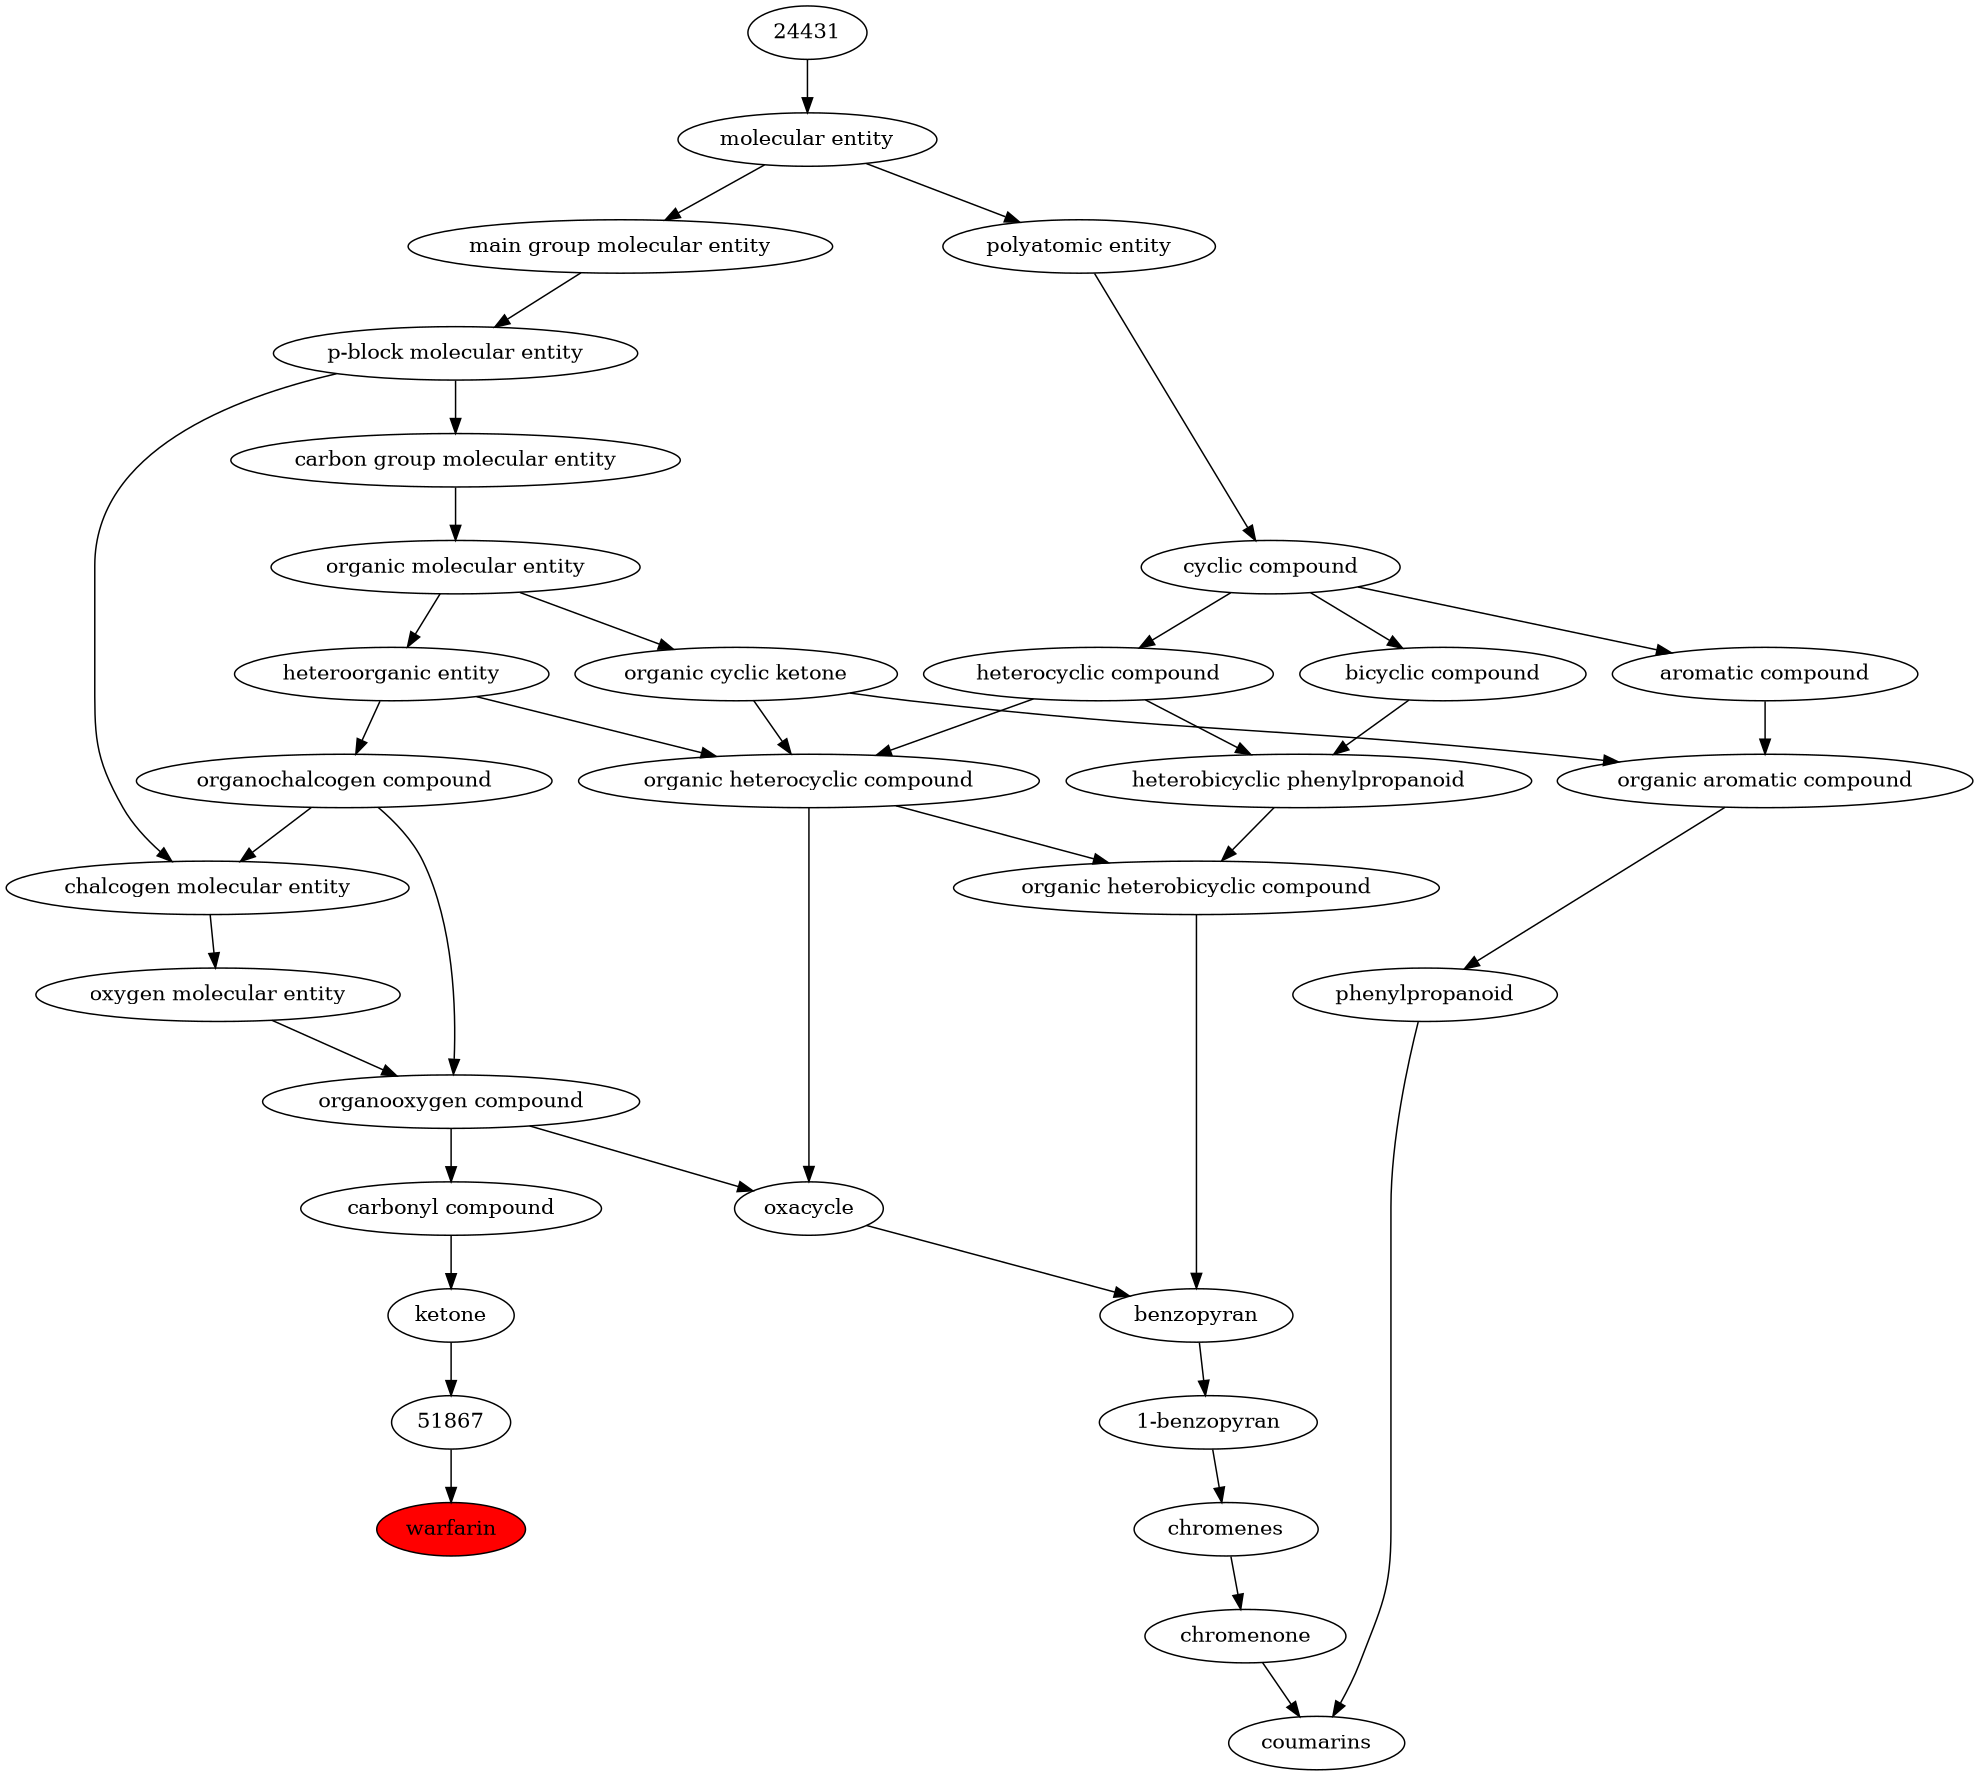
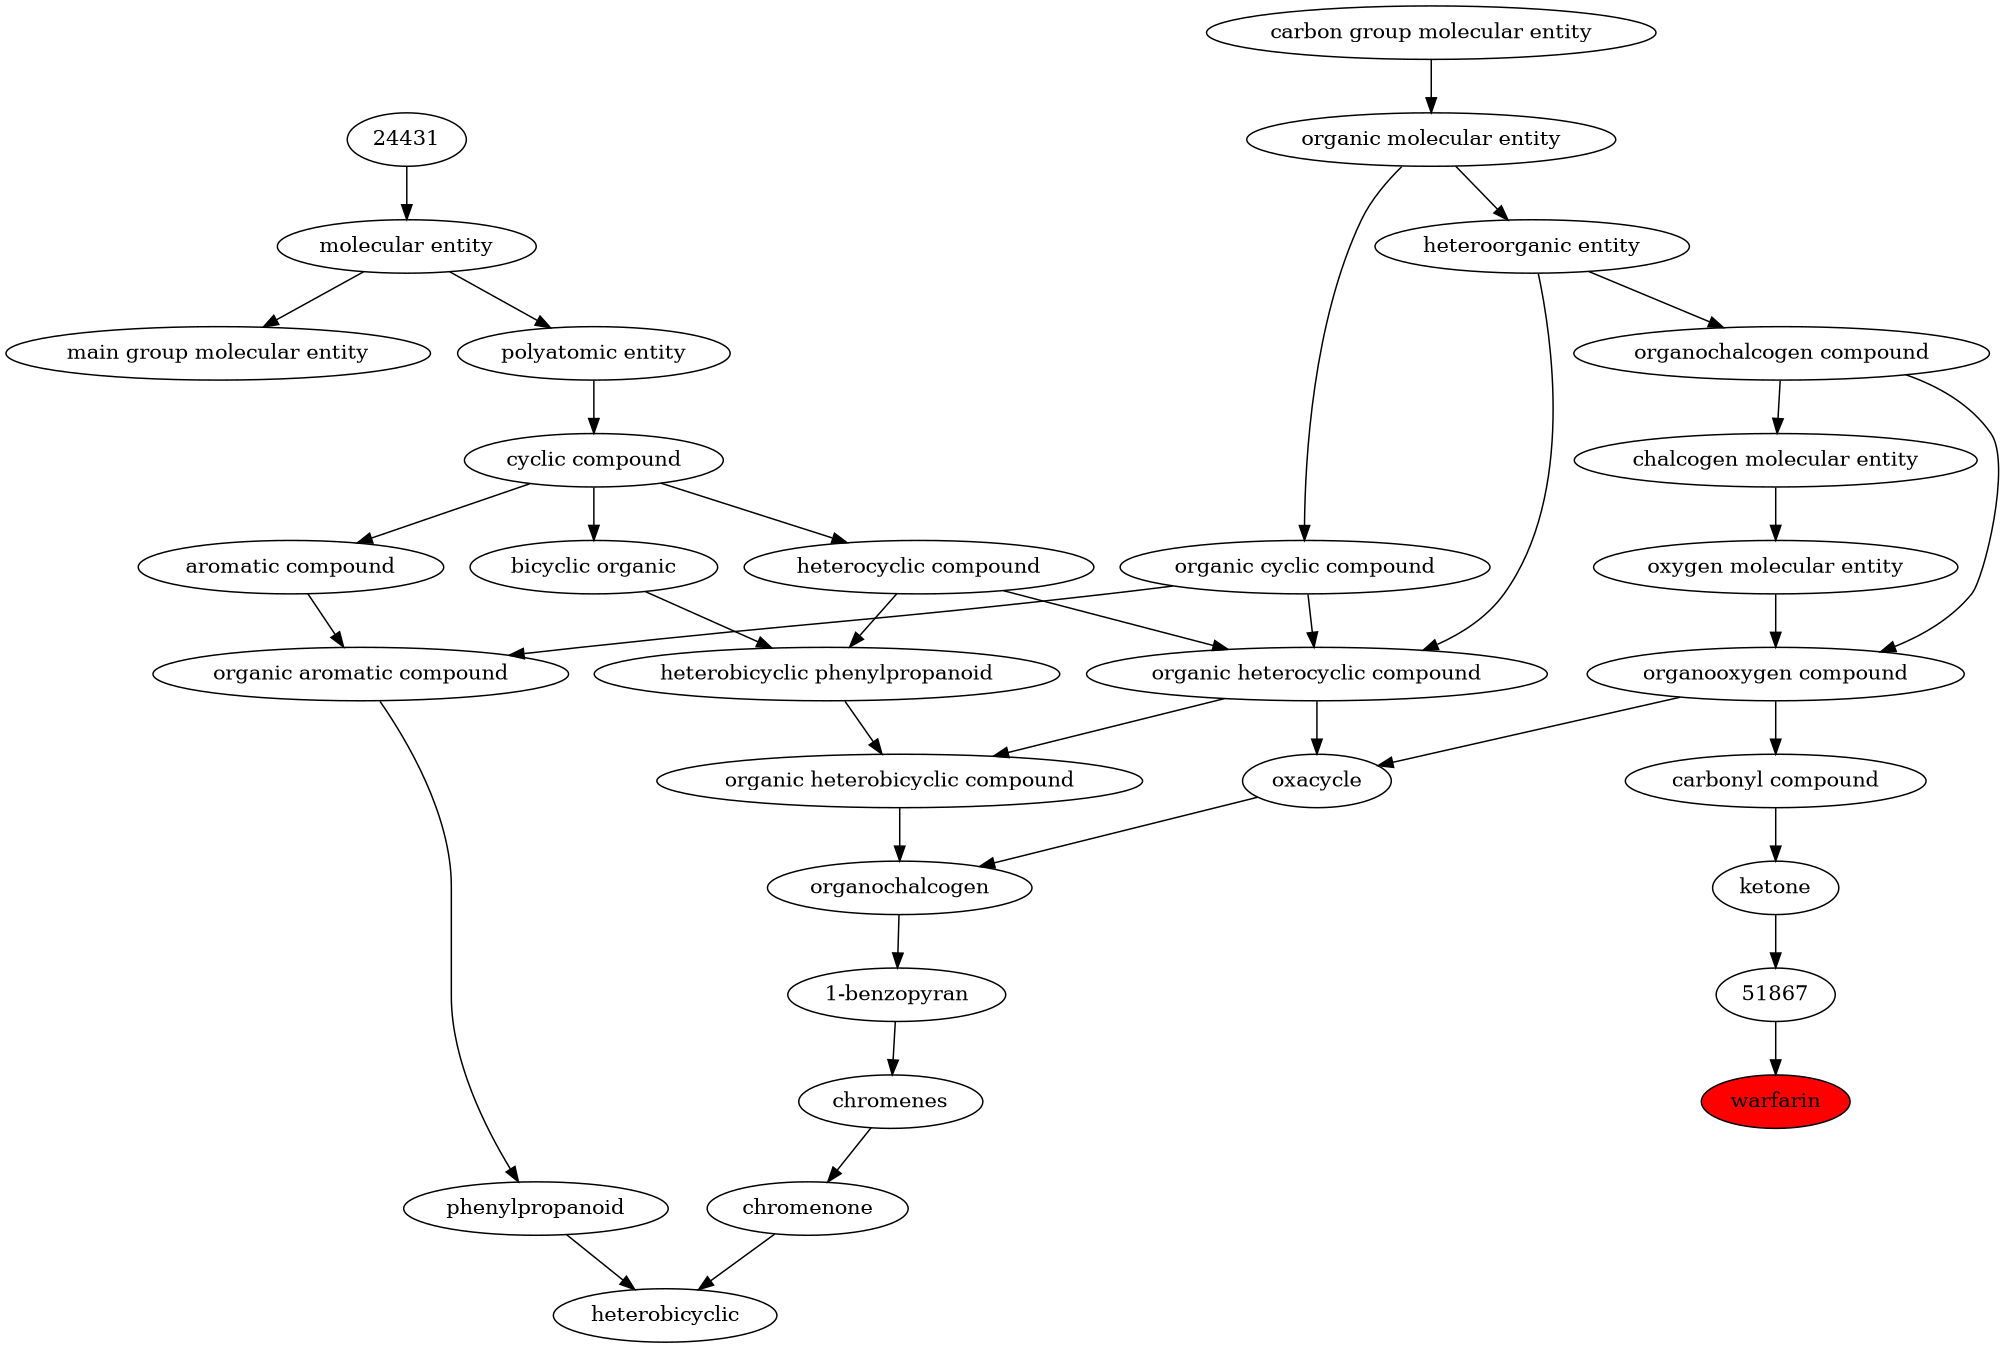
(456, 353) -> none
(736, 674) -> (1305, 567)
(1443, 674) -> (594, 567)
(1196, 1315) -> (900, 888)
(1317, 1743) -> (665, 1315)
